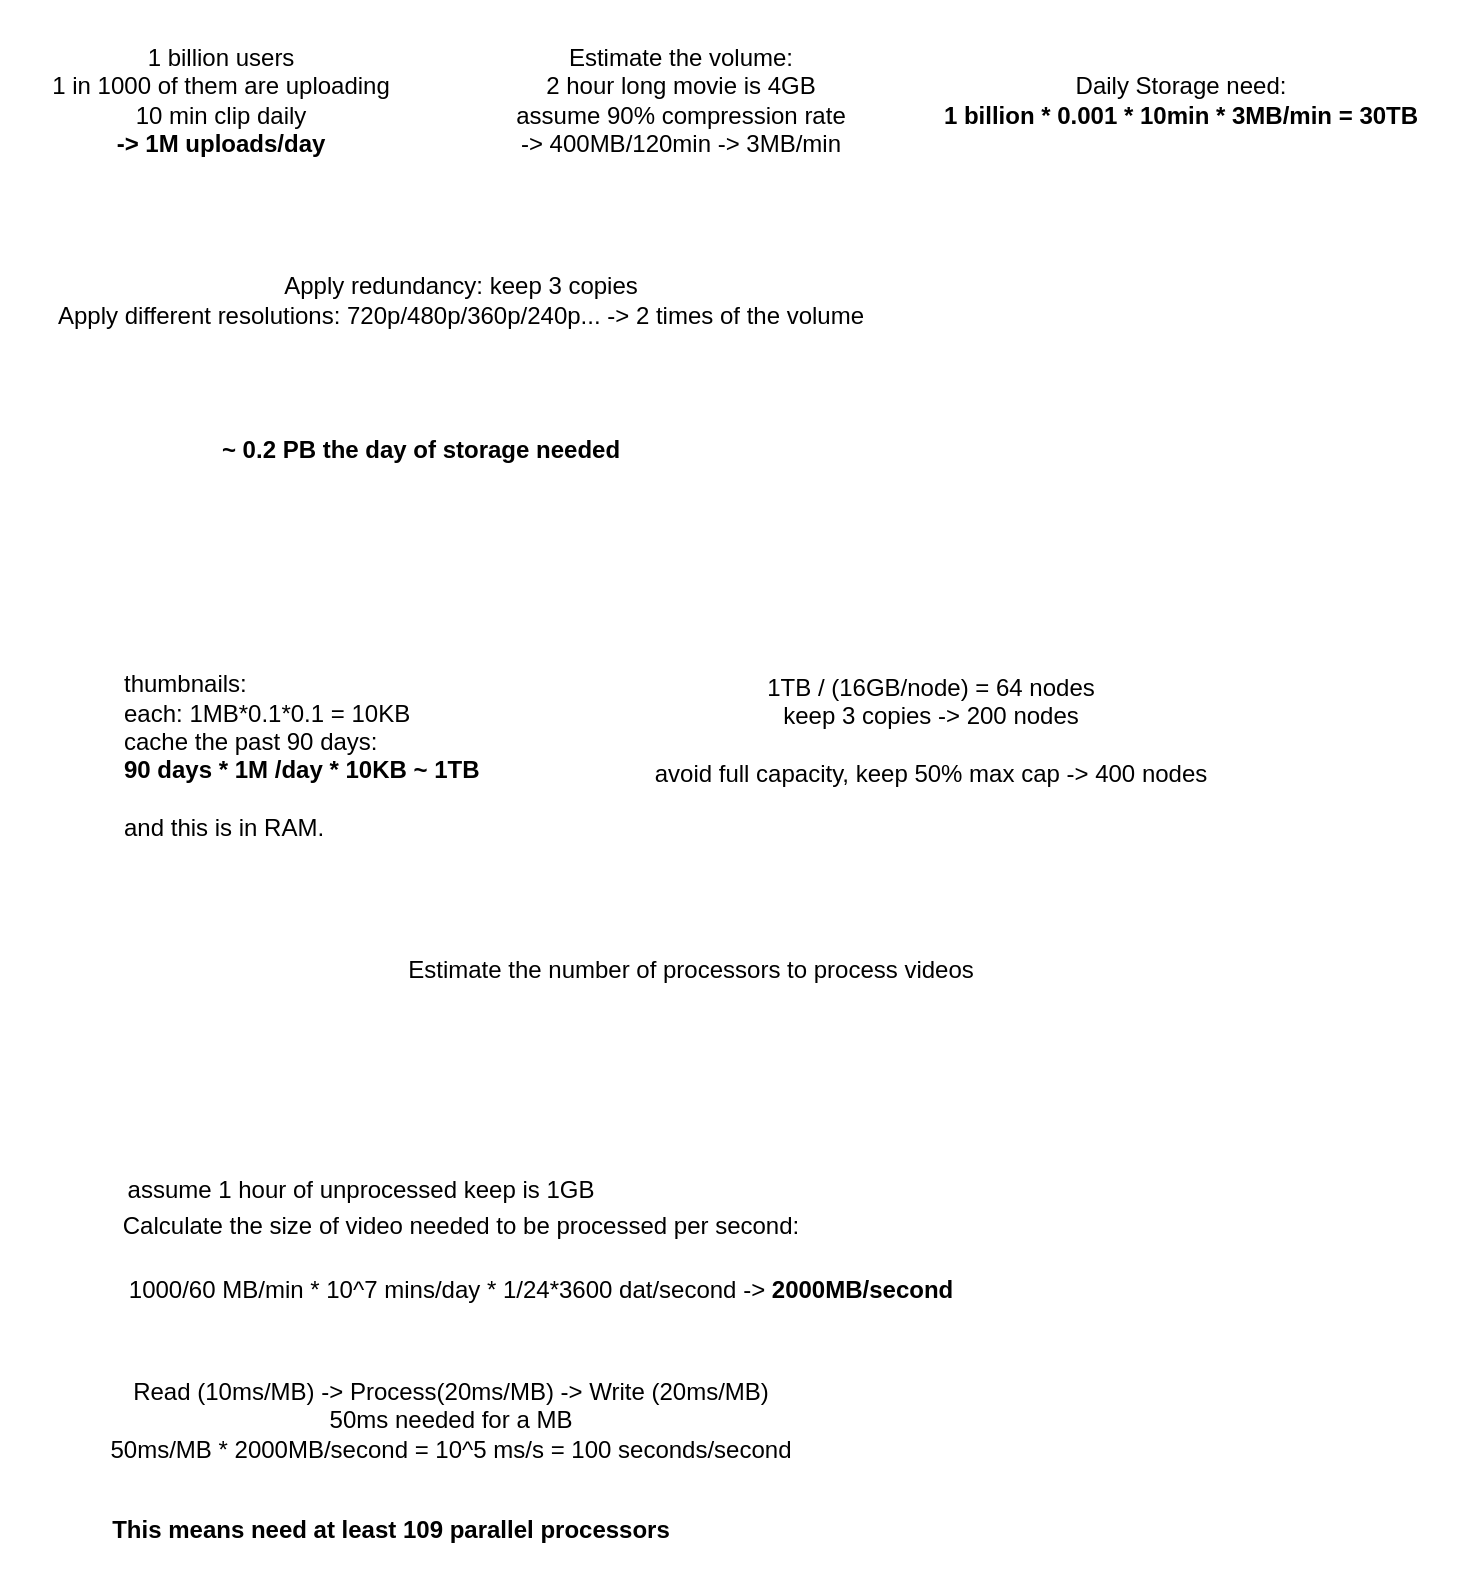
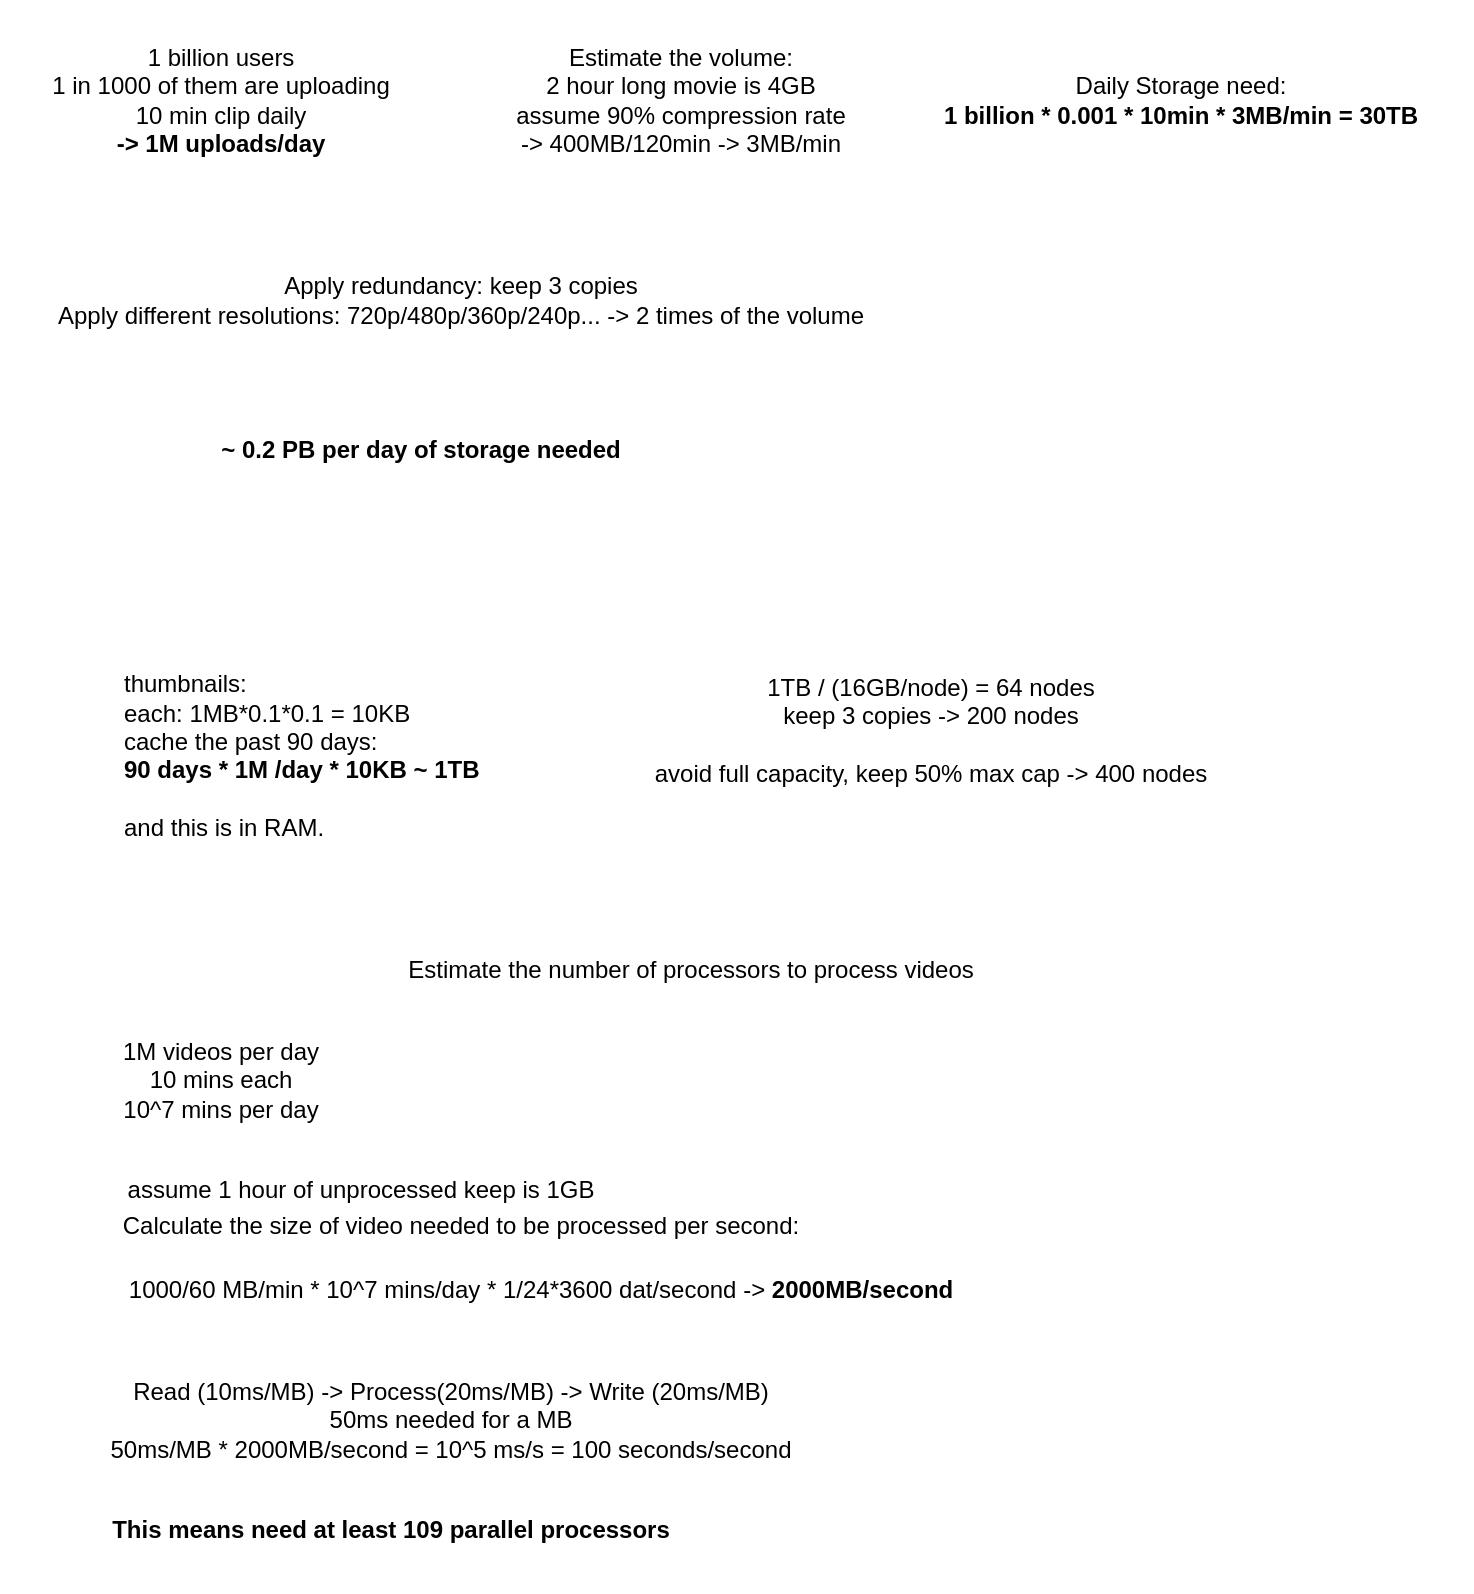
(422, 451) -> (422, 451)
none -> (221, 1081)
